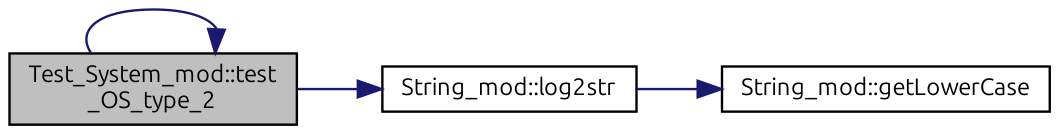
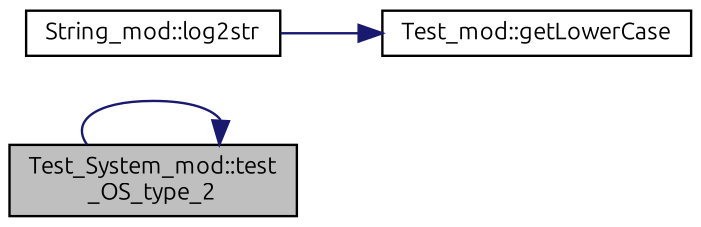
(328, 89) -> none
(886, 89) -> (537, 33)
